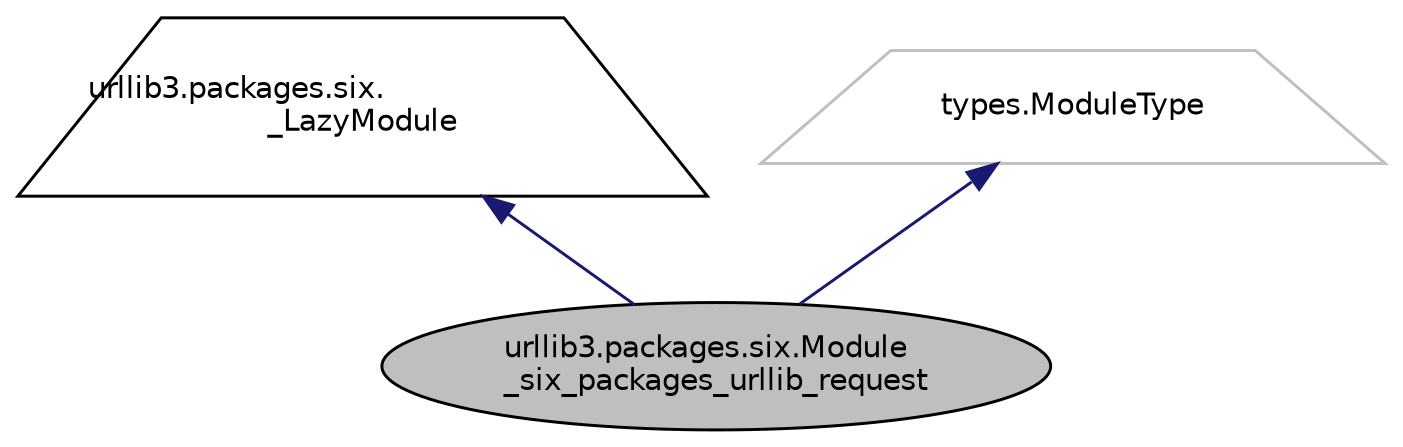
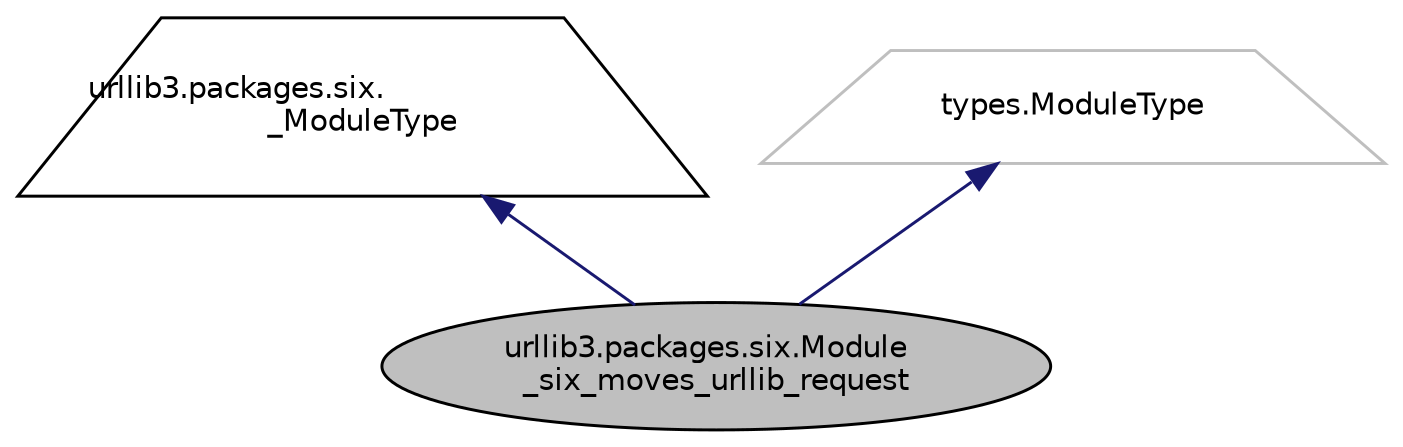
(363, 107) -> (363, 107)
(716, 366) -> (716, 366)
